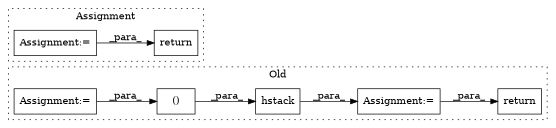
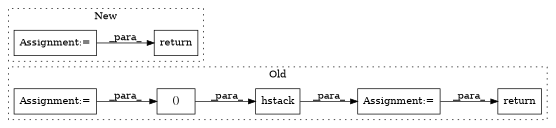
(106, 17) -> (106, 17)
